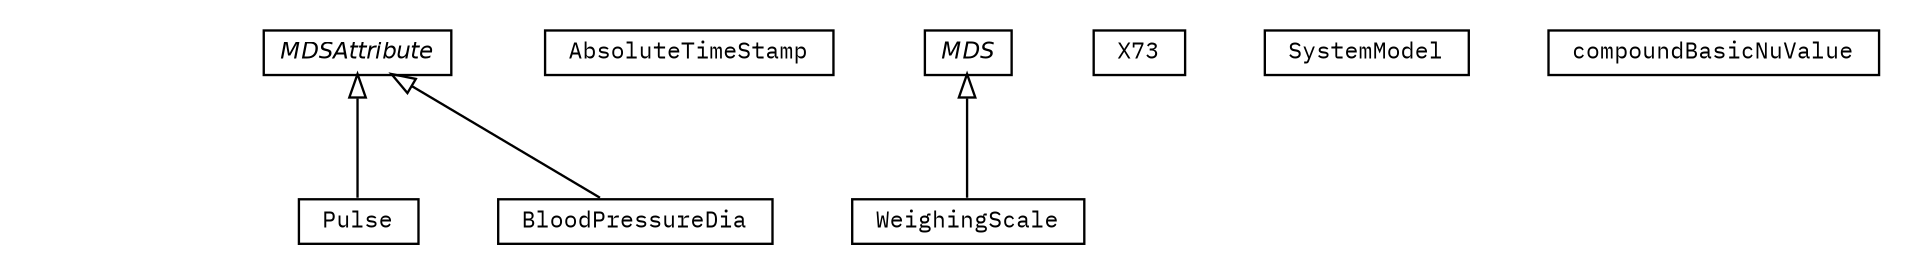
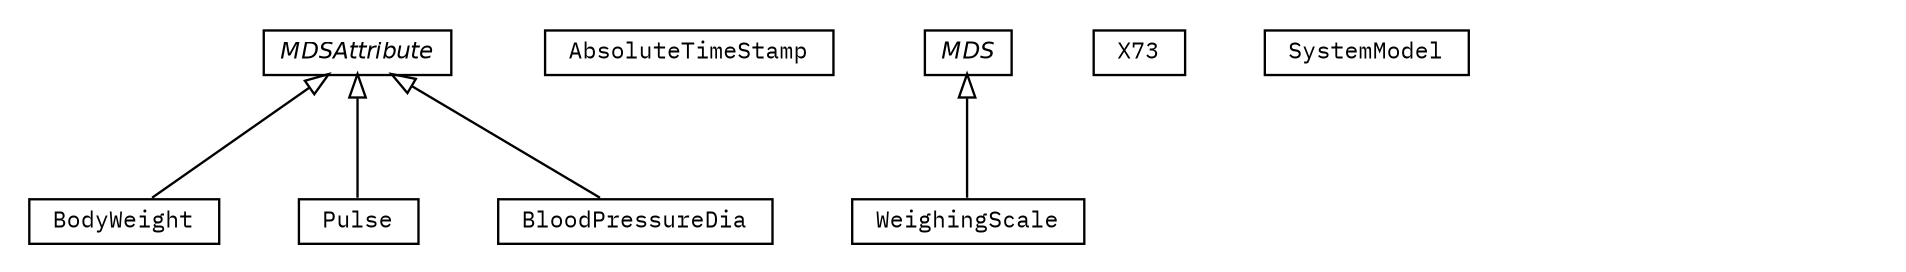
(1713, 52) -> none
none -> (123, 220)
